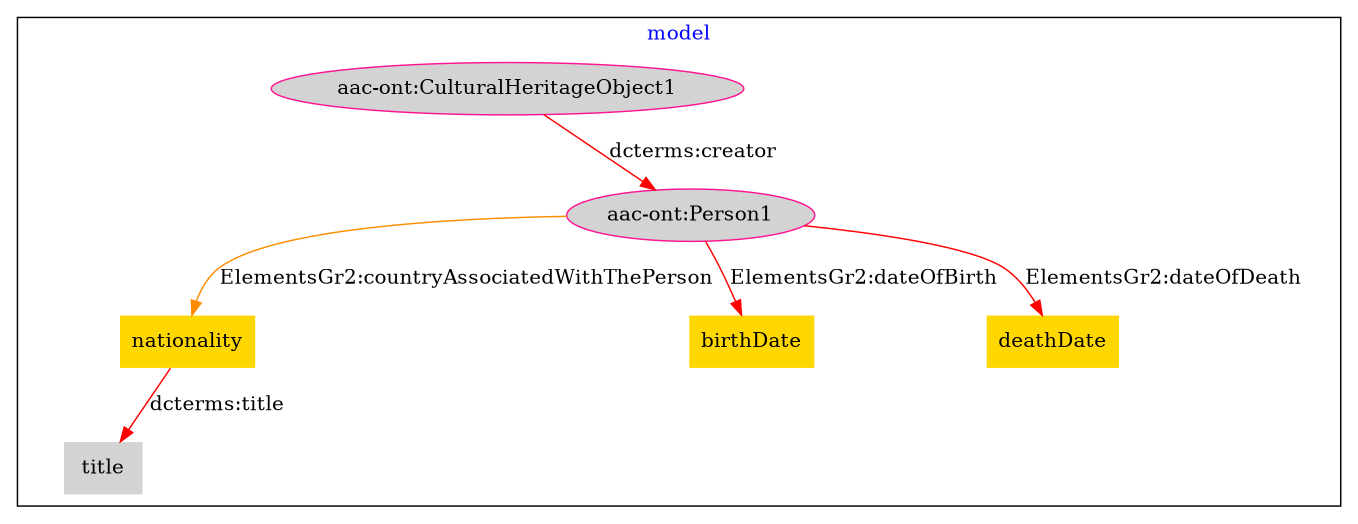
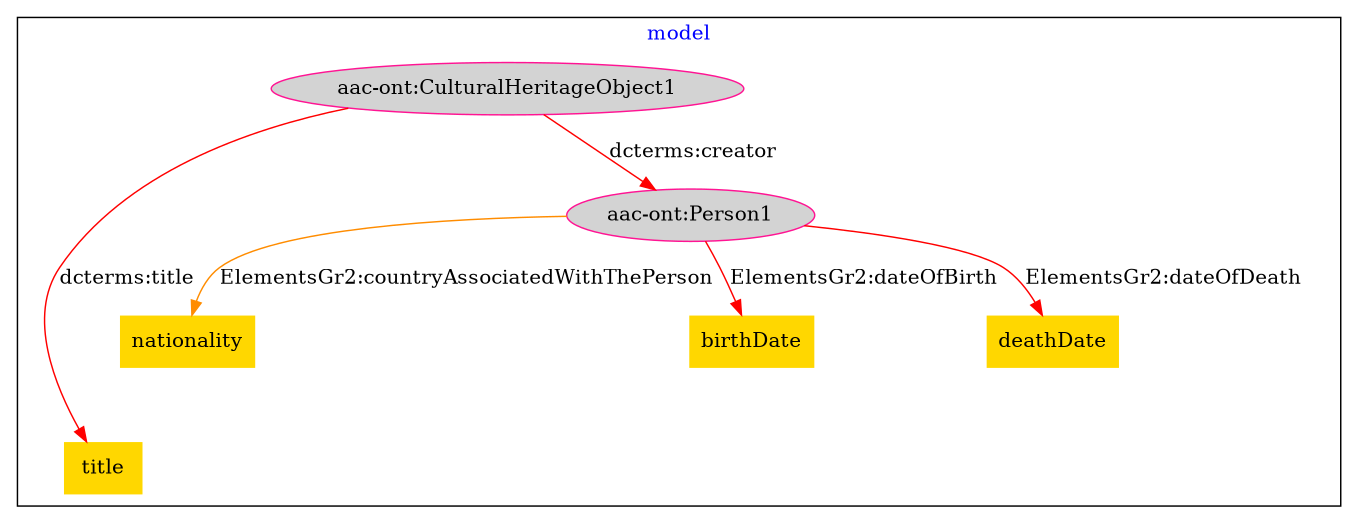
(150, 399) -> (116, 207)
(103, 468) -> (103, 468)
